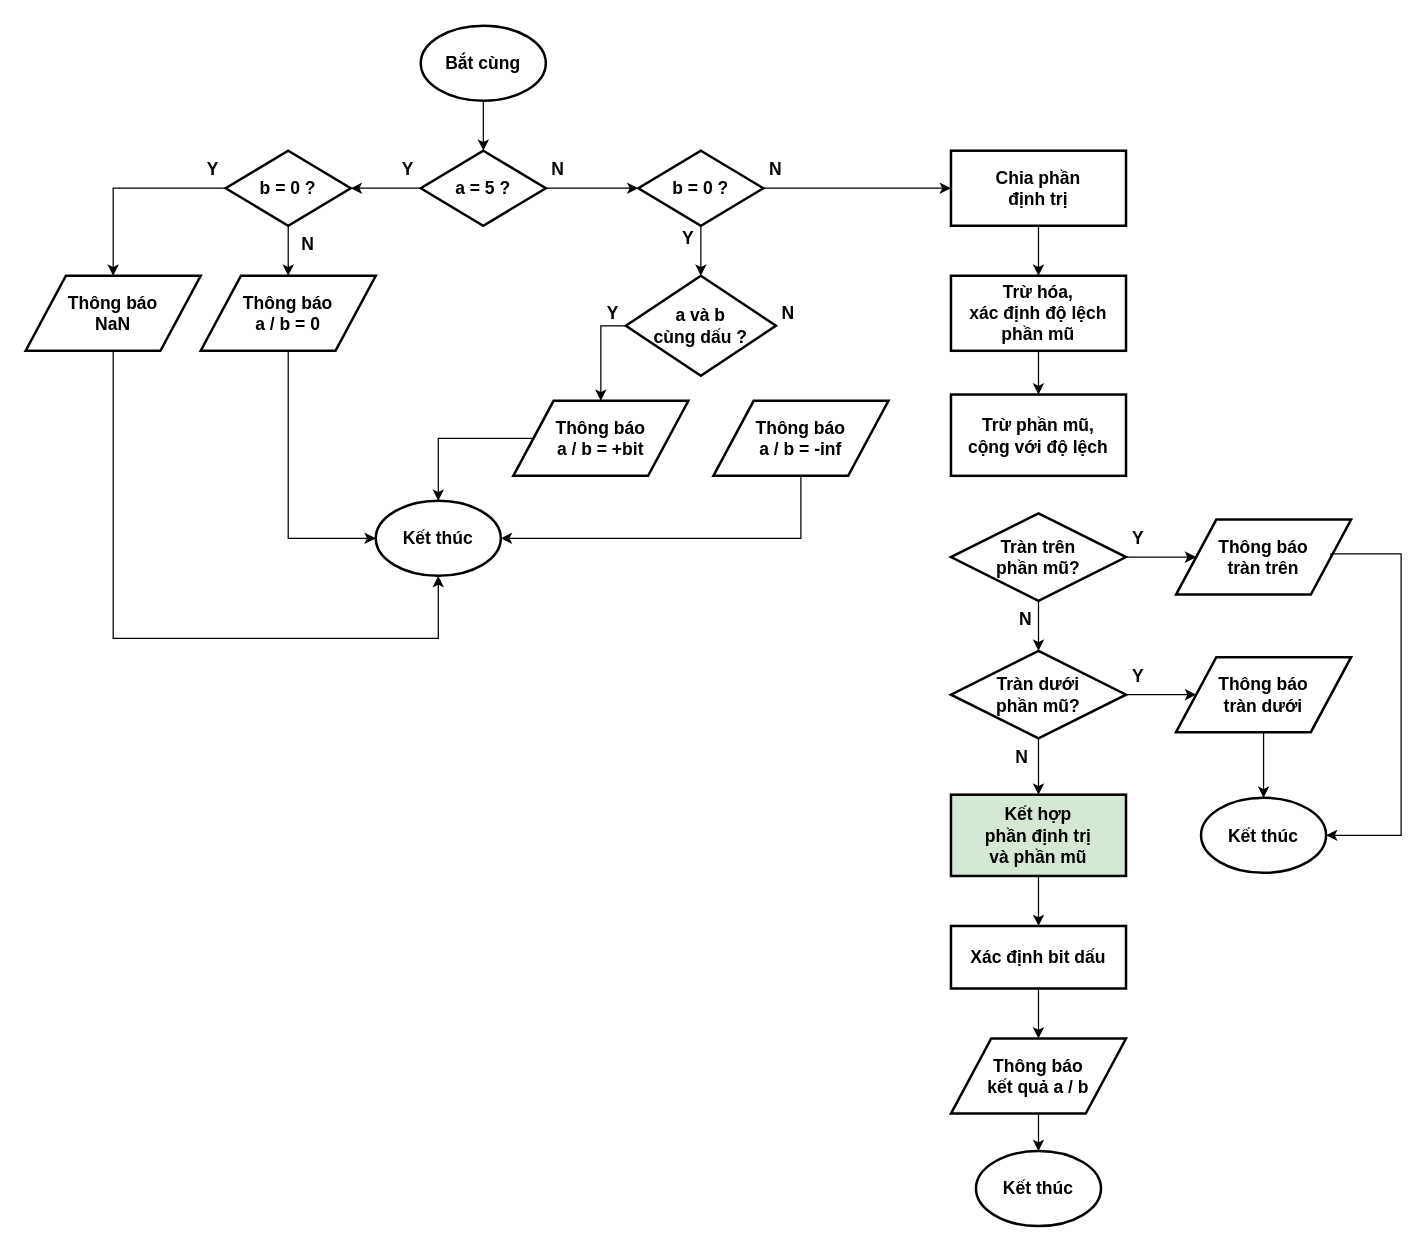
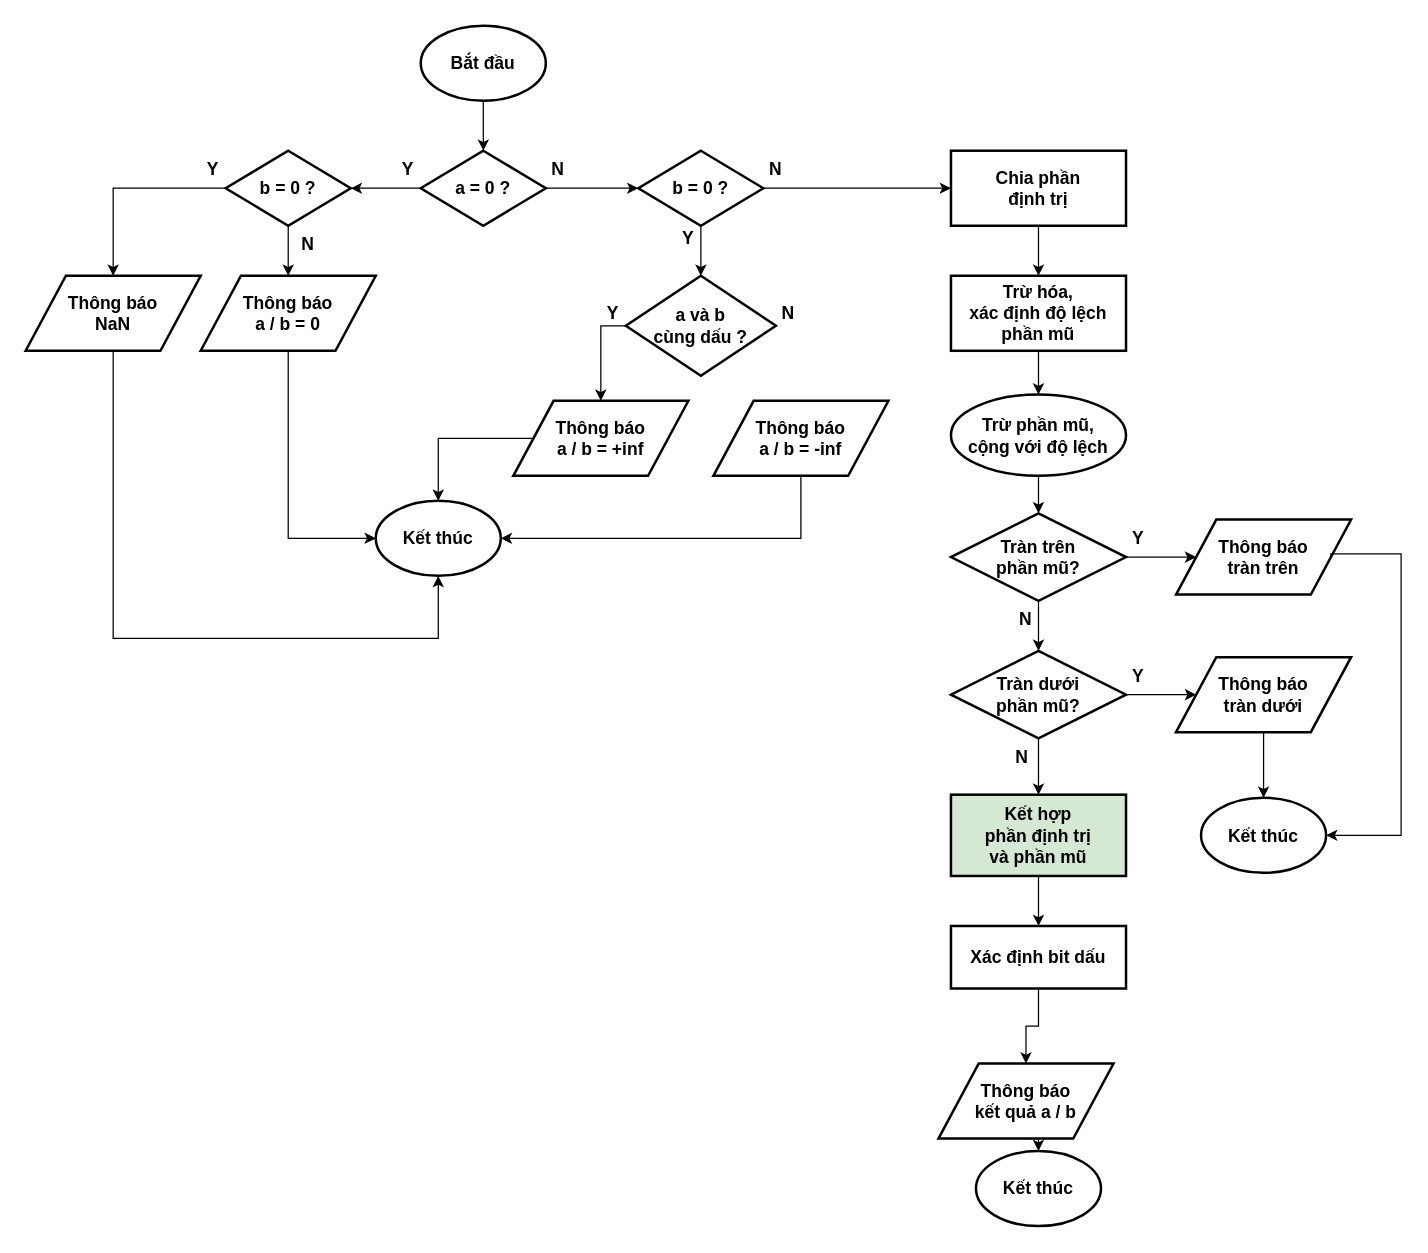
(483, 63) -> (483, 63)
(483, 188) -> (483, 188)
(1038, 435) -> (1038, 435)
(601, 438) -> (601, 438)
none -> (1038, 490)
(1038, 1076) -> (1026, 1101)
